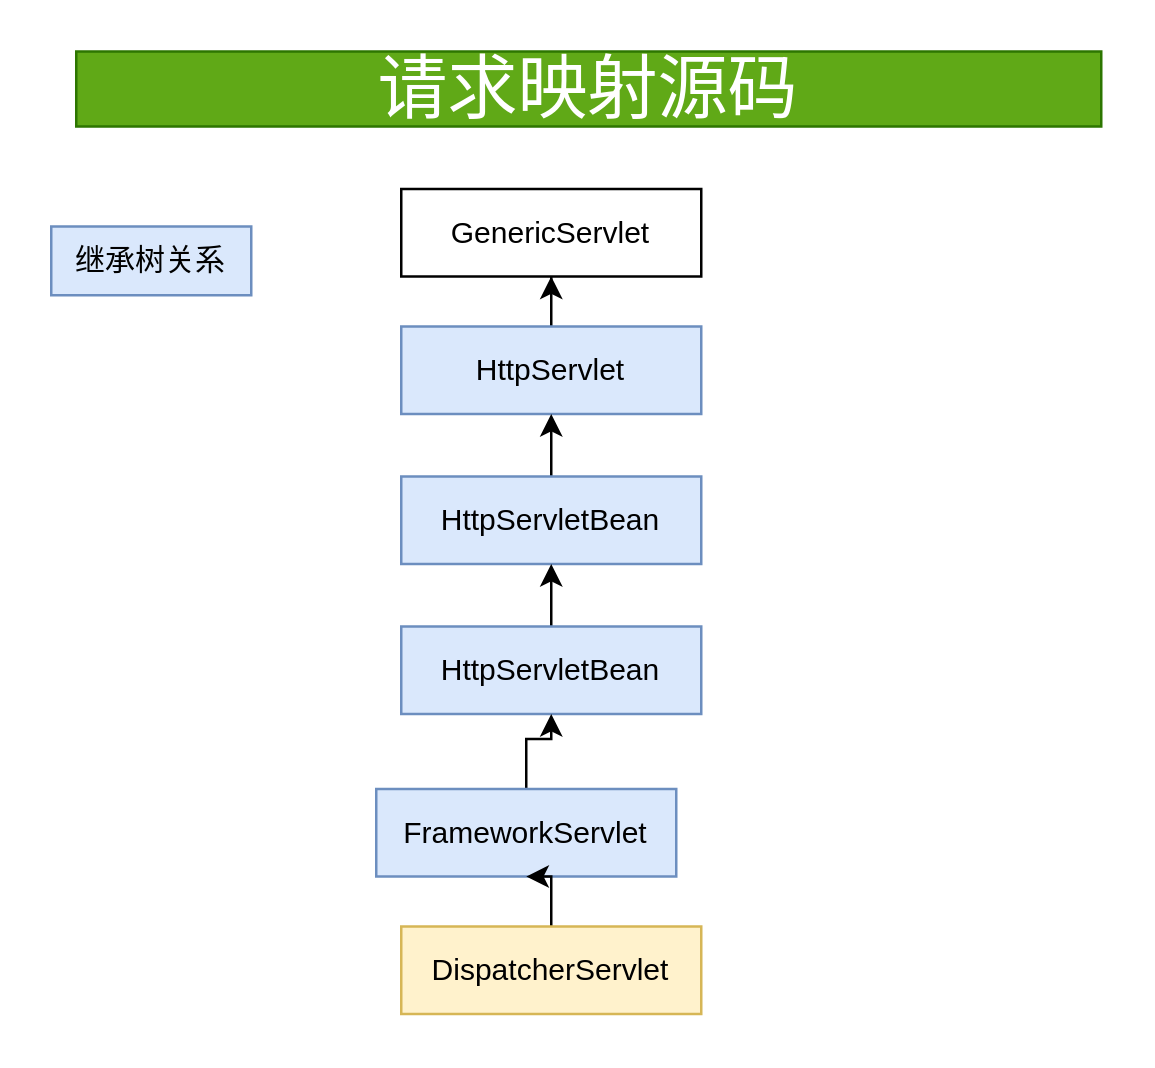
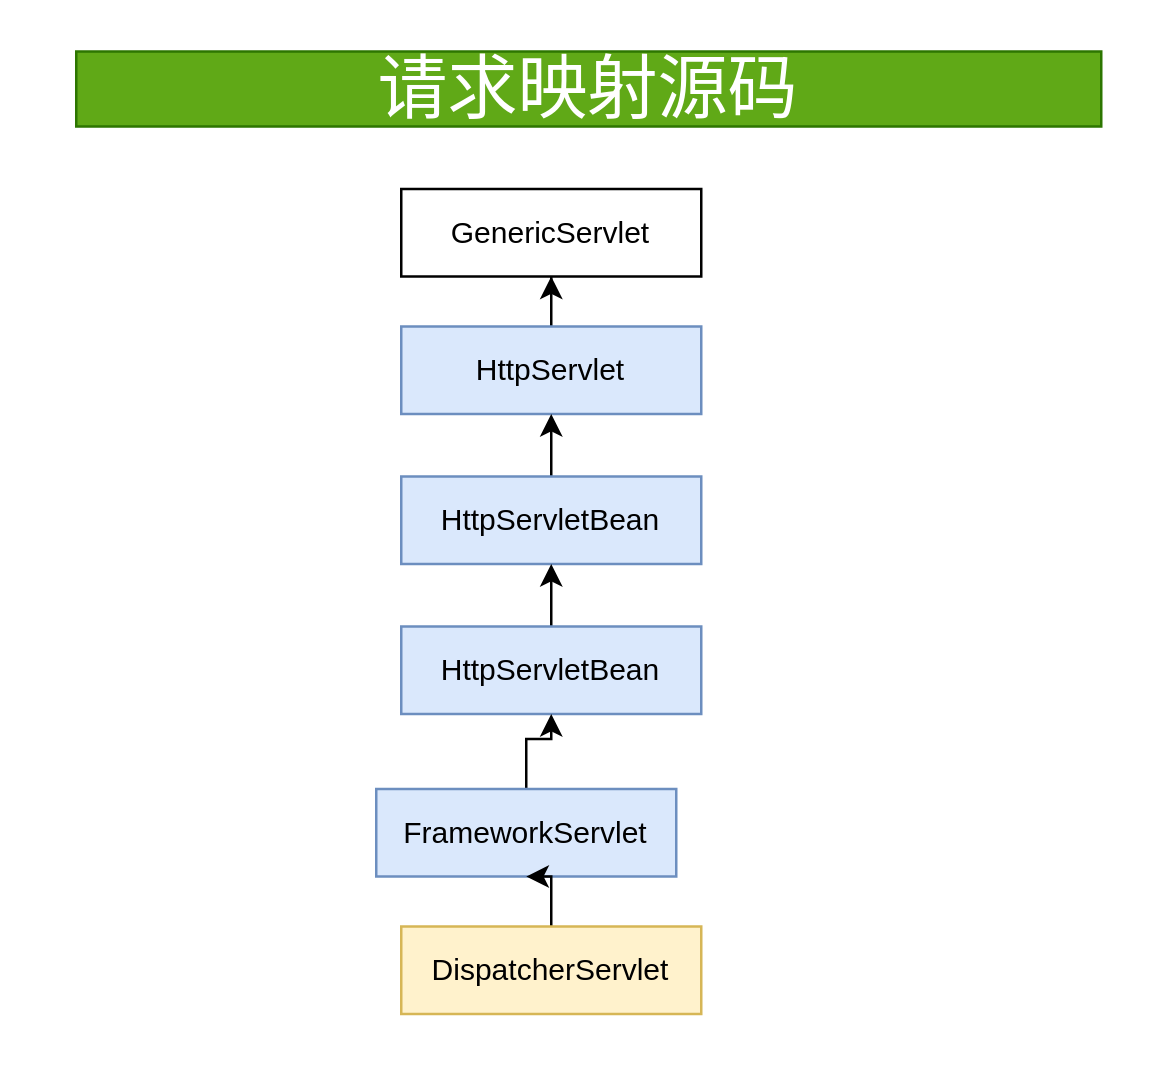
(151, 261) -> none
